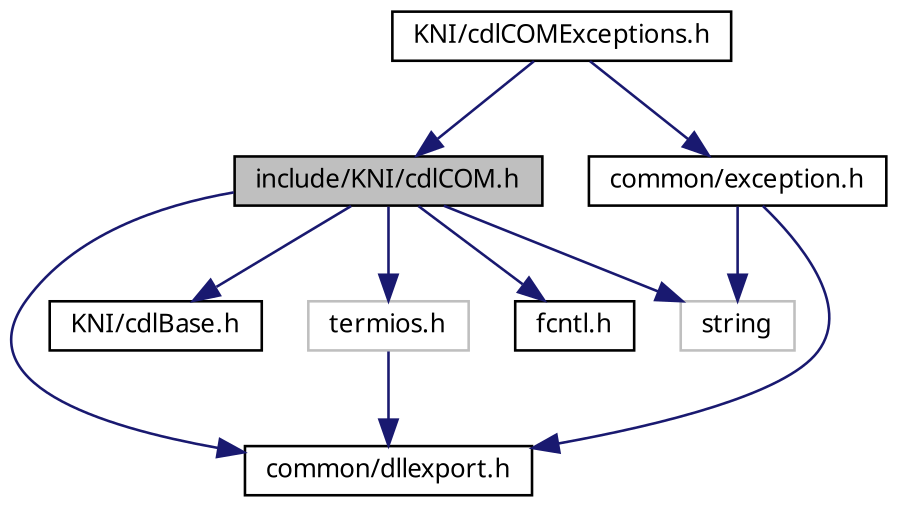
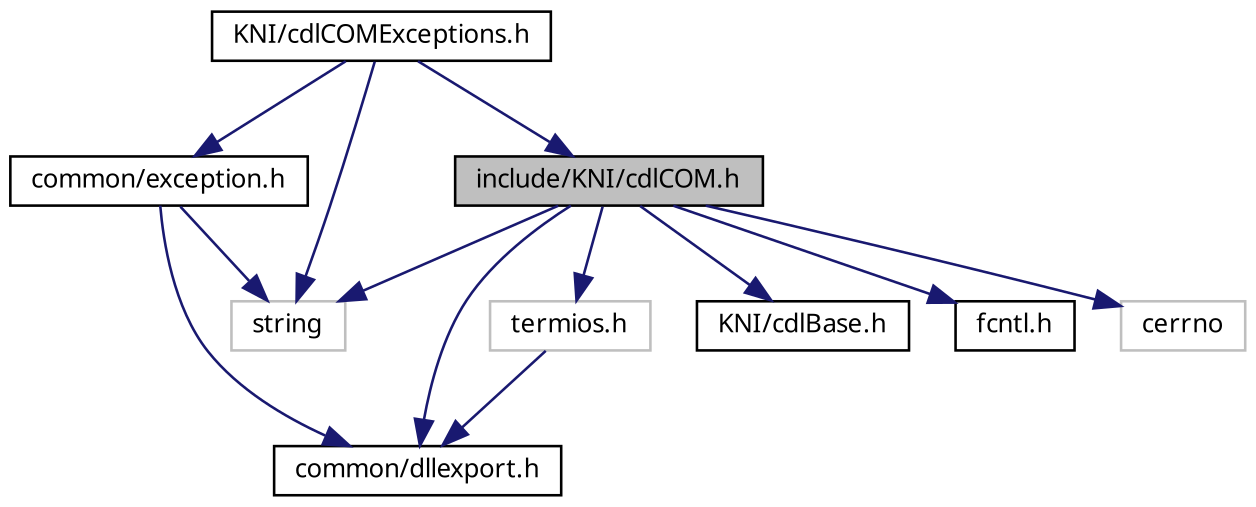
none -> (342, 170)
none -> (1183, 326)
